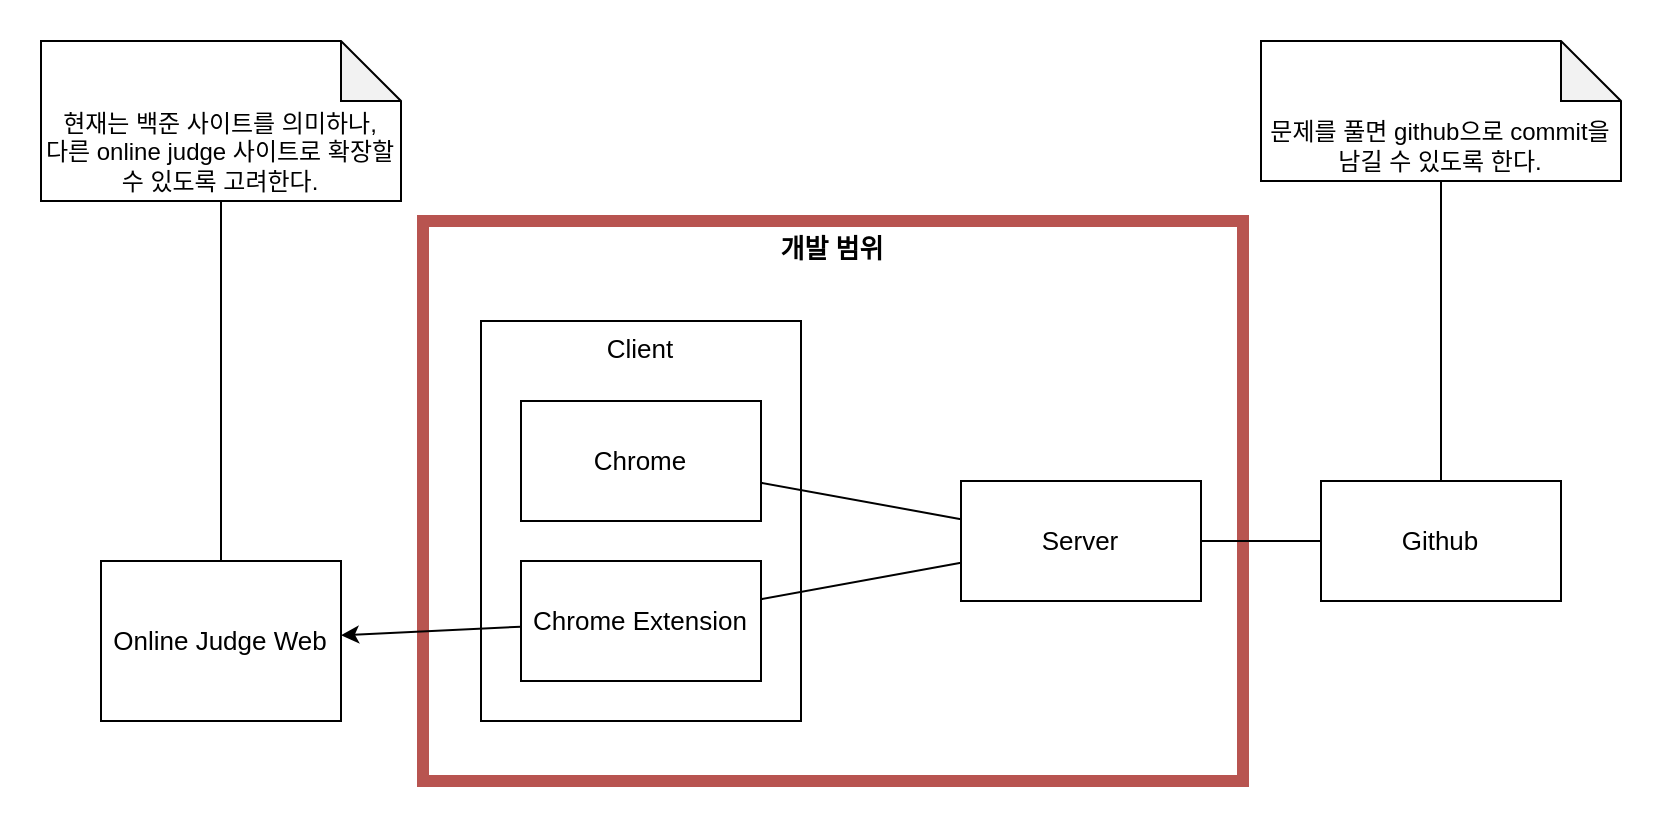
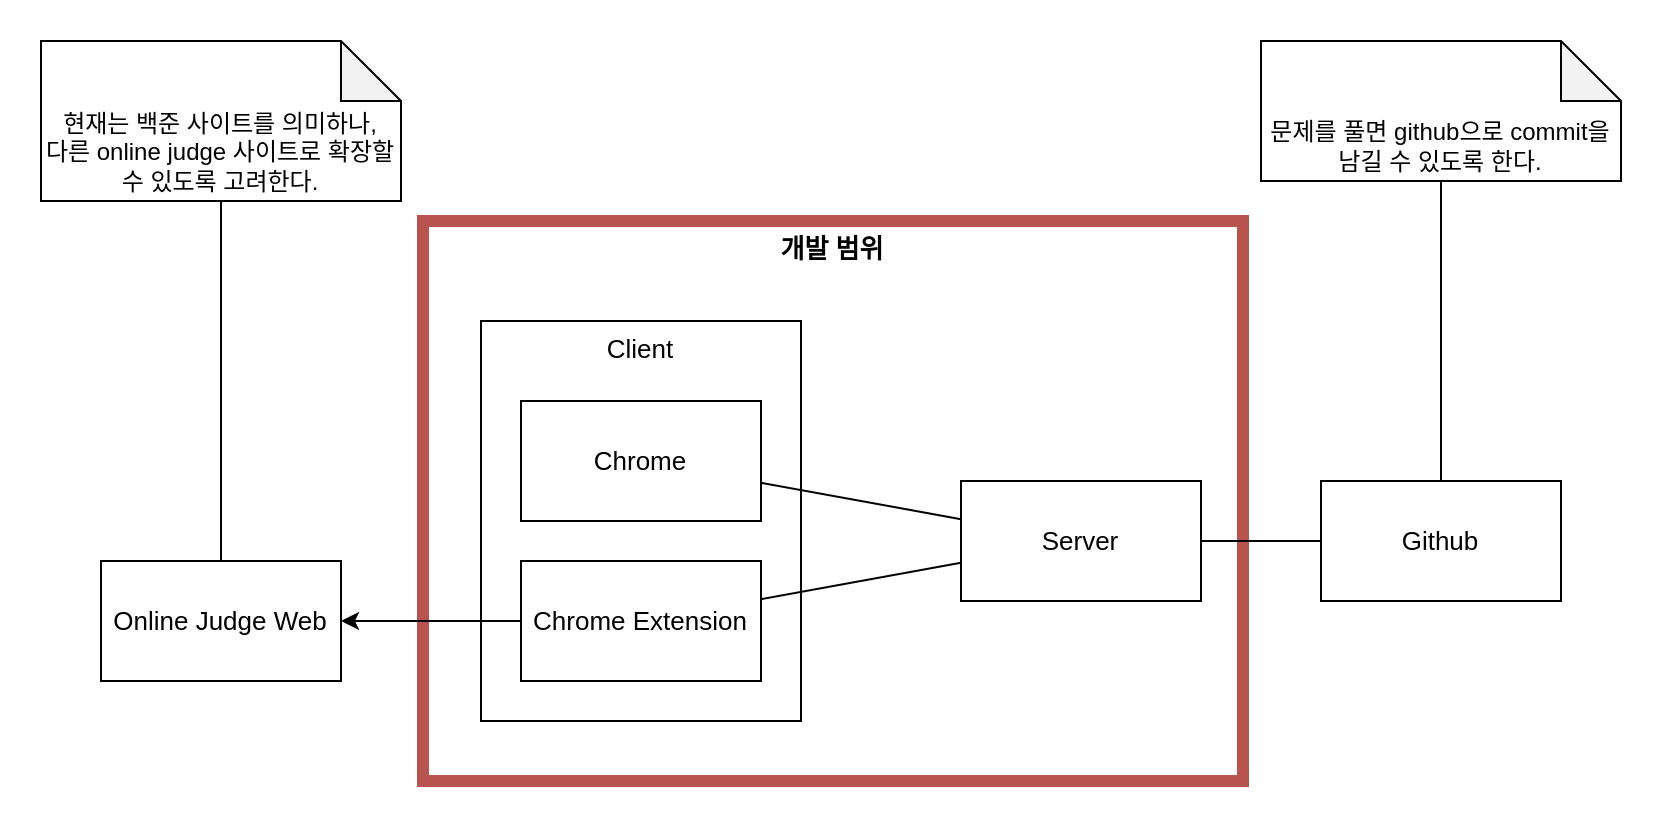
(221, 641) -> (221, 621)
